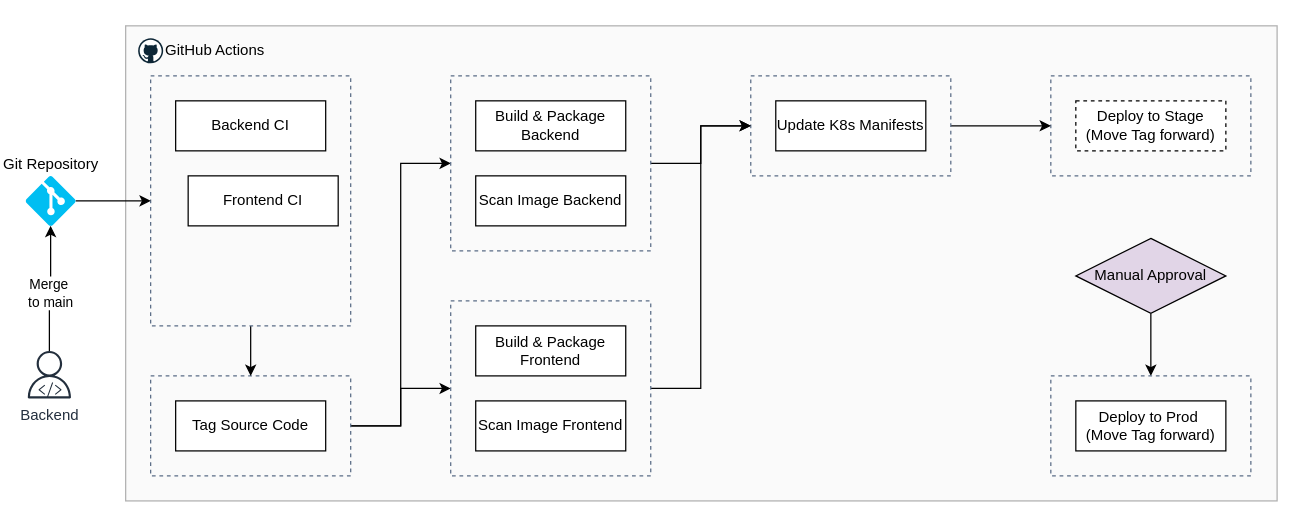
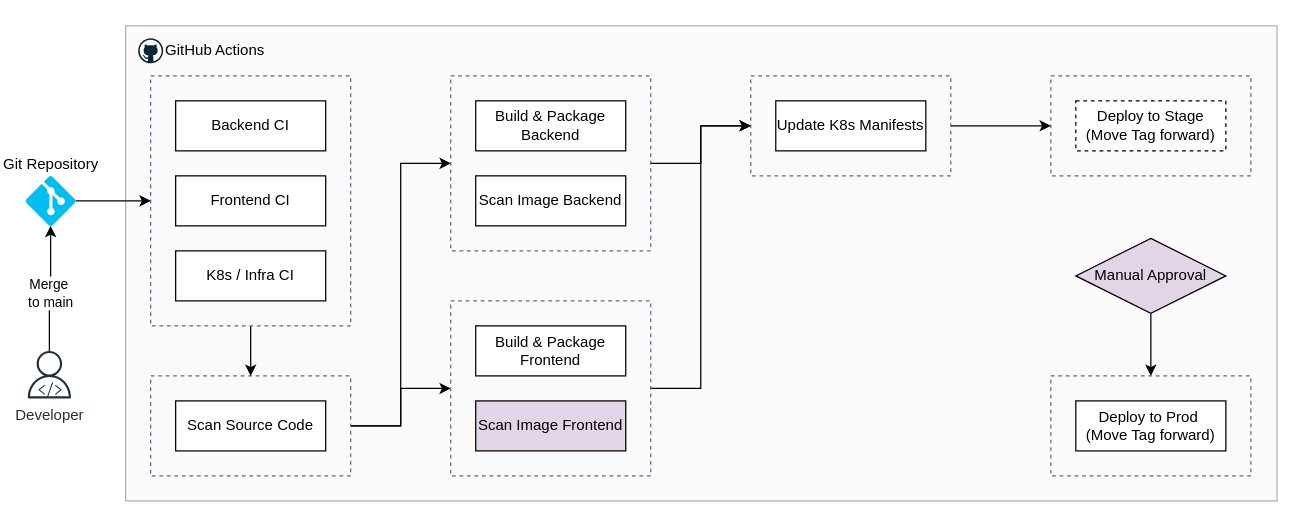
(263, 201) -> (251, 201)
none -> (251, 276)
(50, 416) -> (50, 416)
(251, 426) -> (251, 426)
(551, 426) -> (551, 426)
